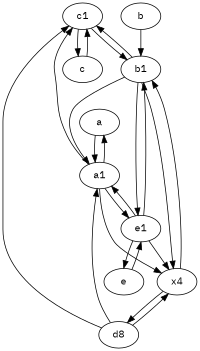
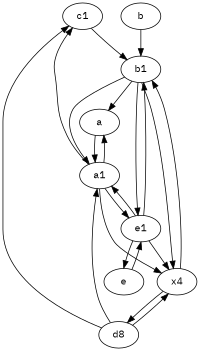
(118, 44) -> (123, 93)
(83, 69) -> none
